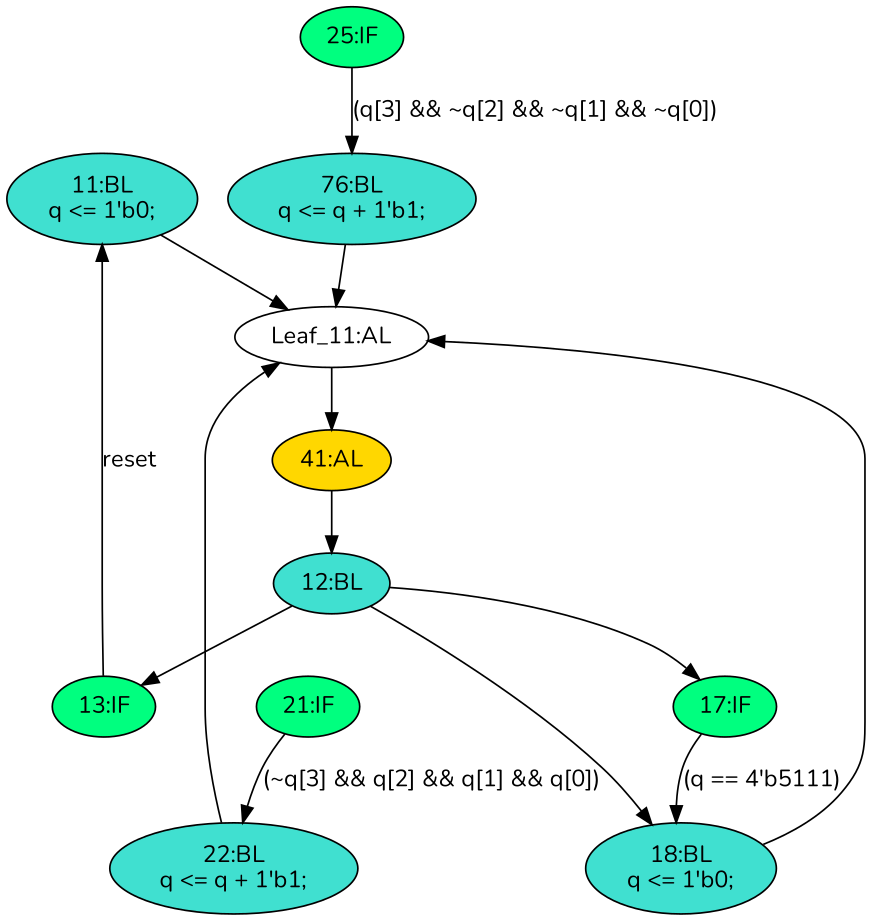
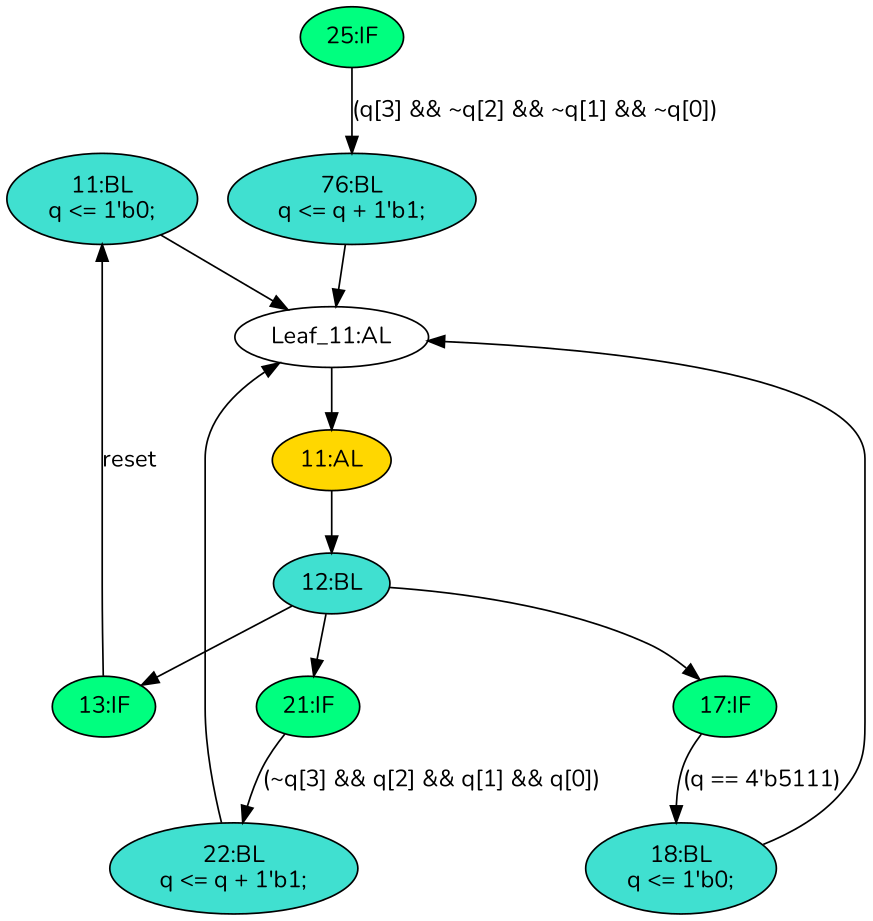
(332, 460) -> (332, 460)
(515, 698) -> (322, 637)
